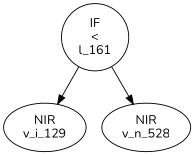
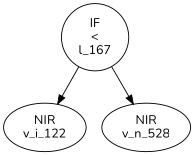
(95, 37) -> (95, 37)
(45, 127) -> (45, 127)
